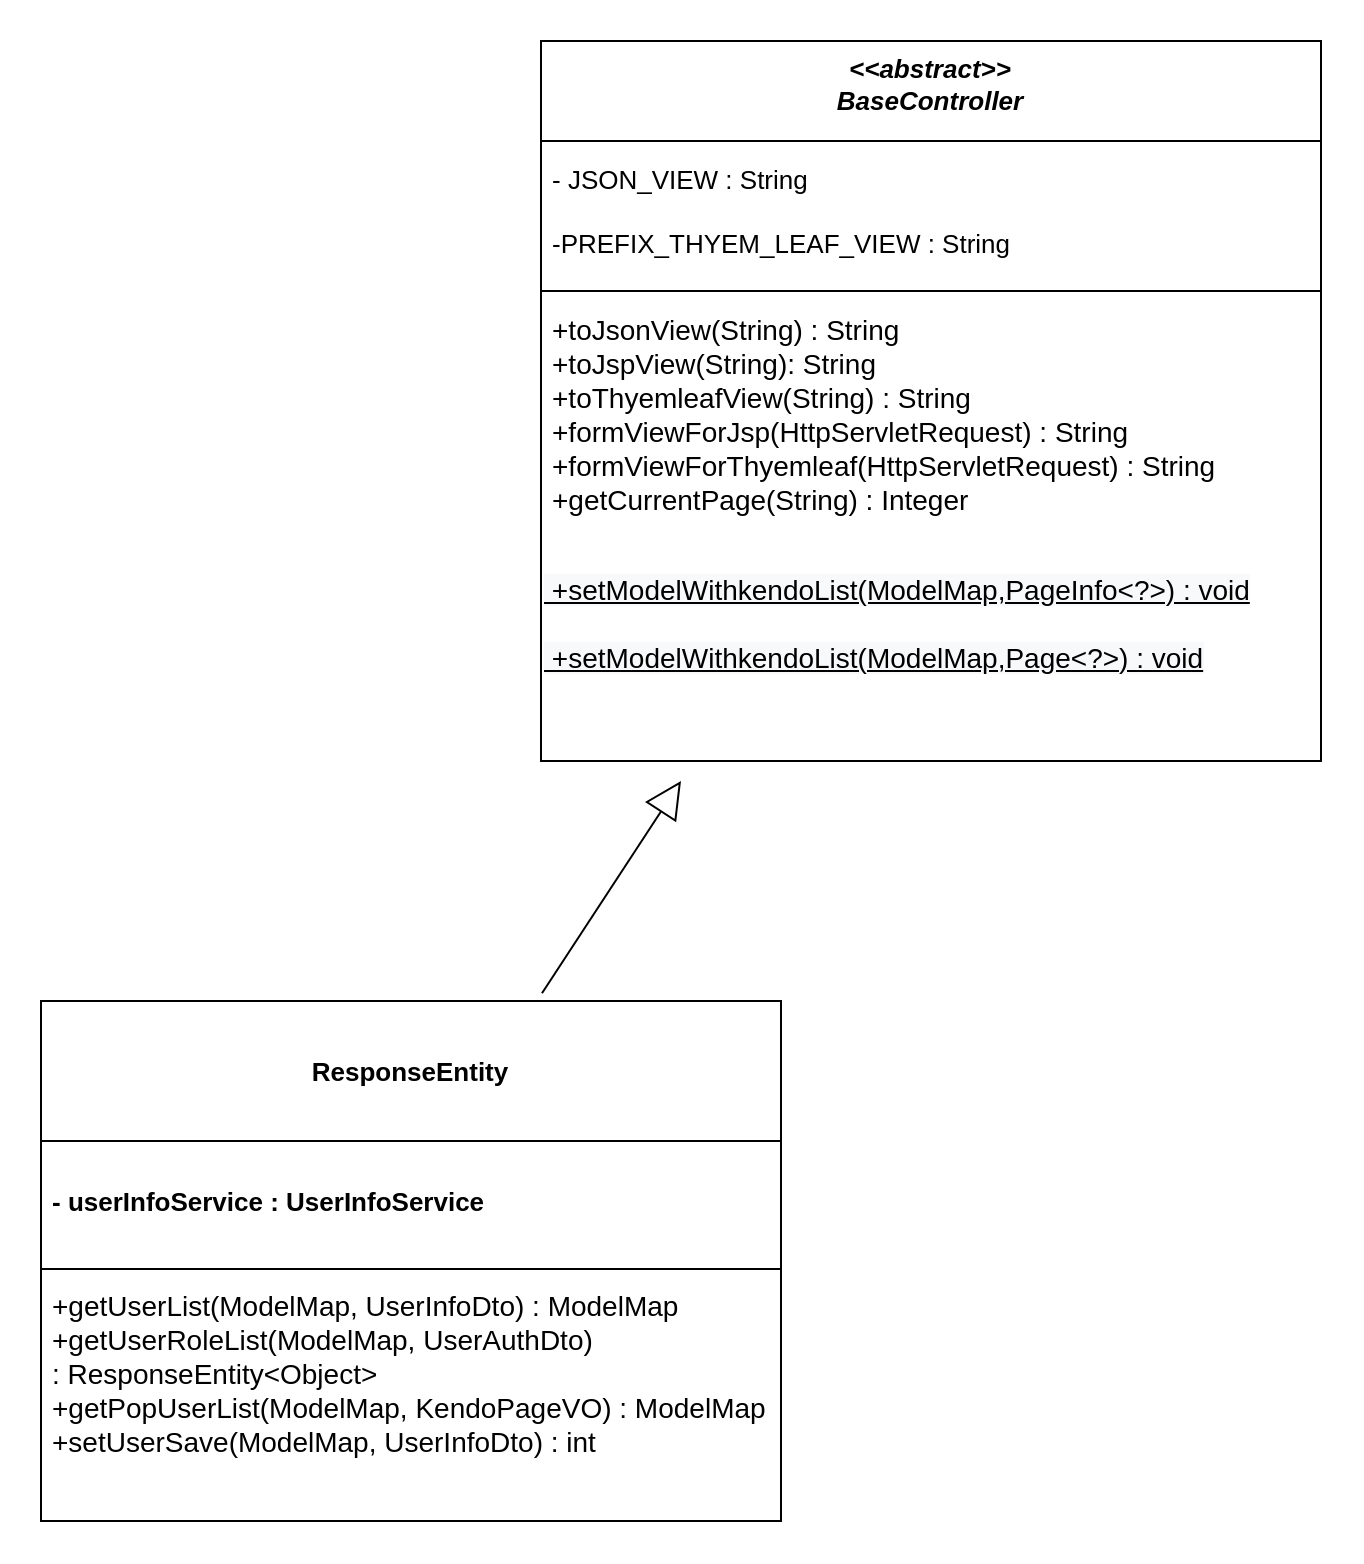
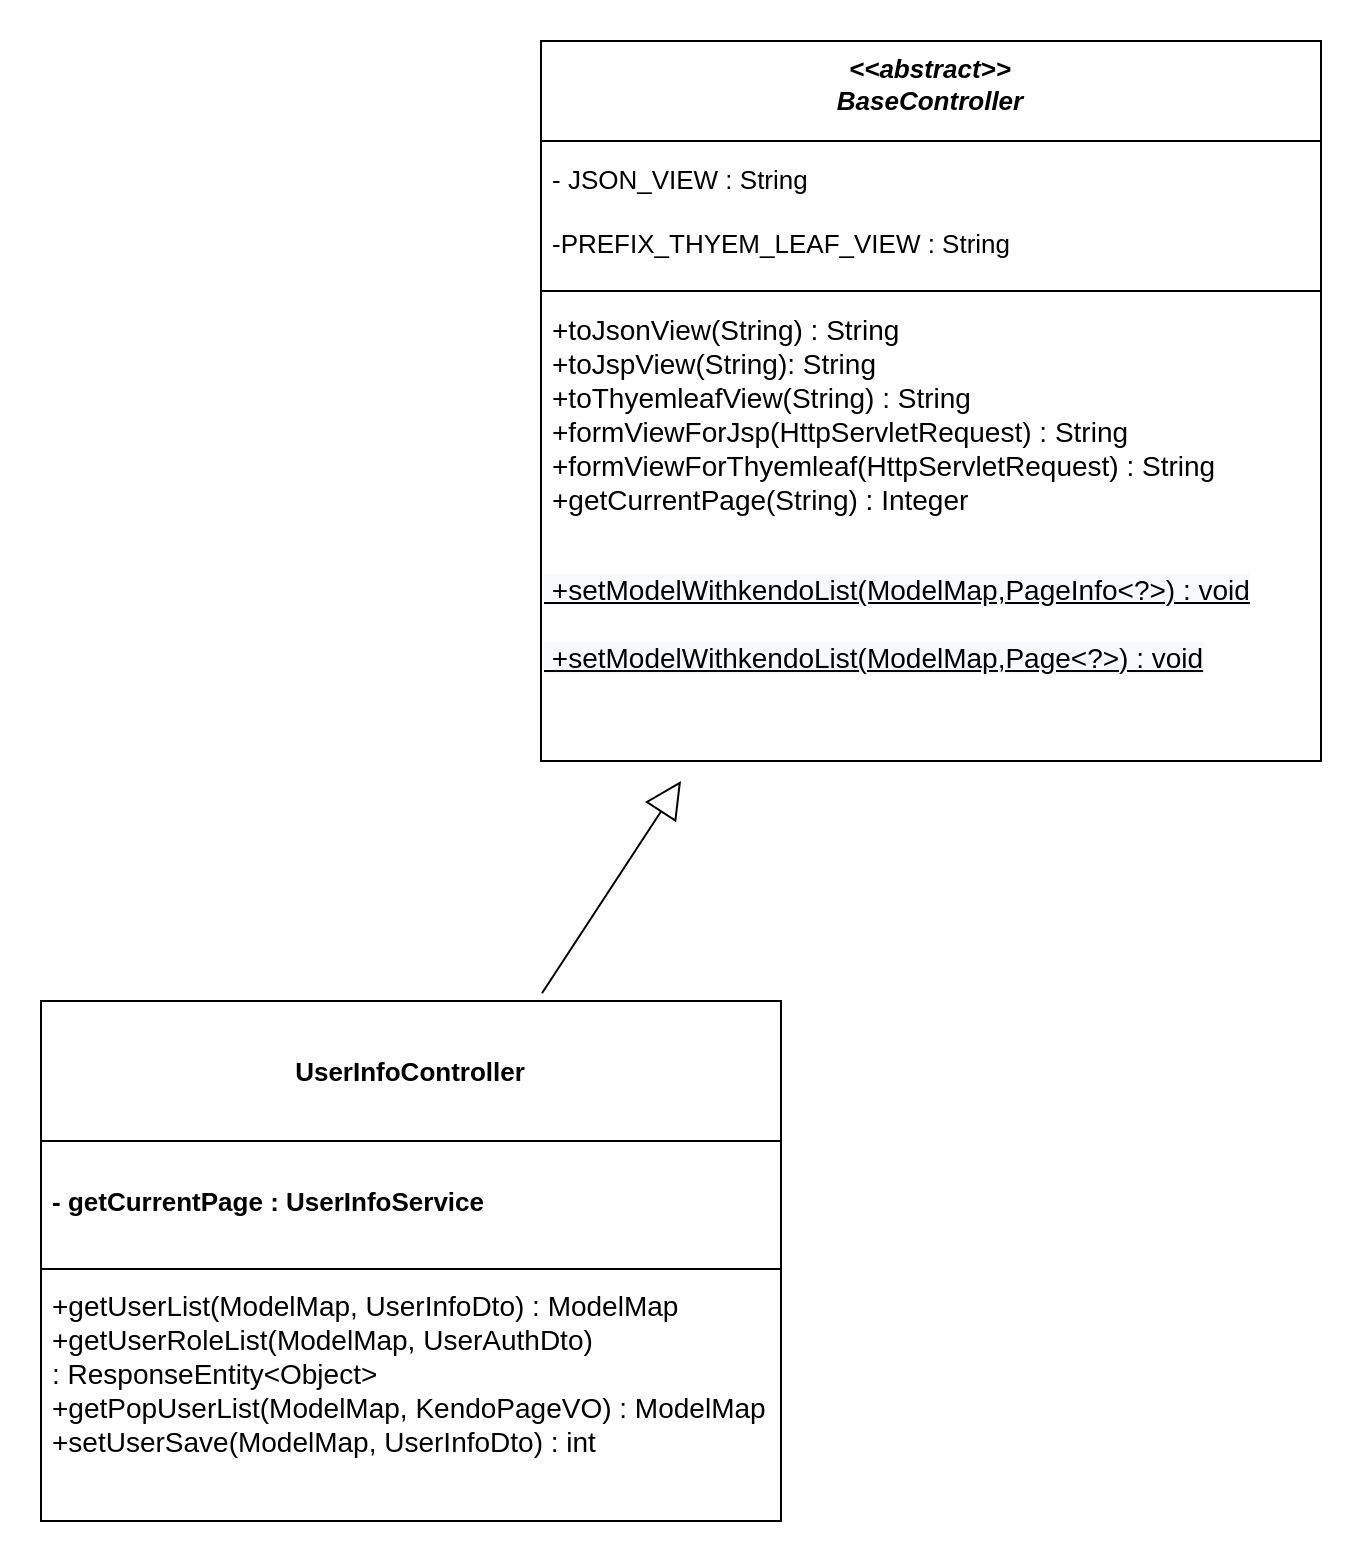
(410, 1072) -> (410, 1072)
(287, 1202) -> (283, 1202)
